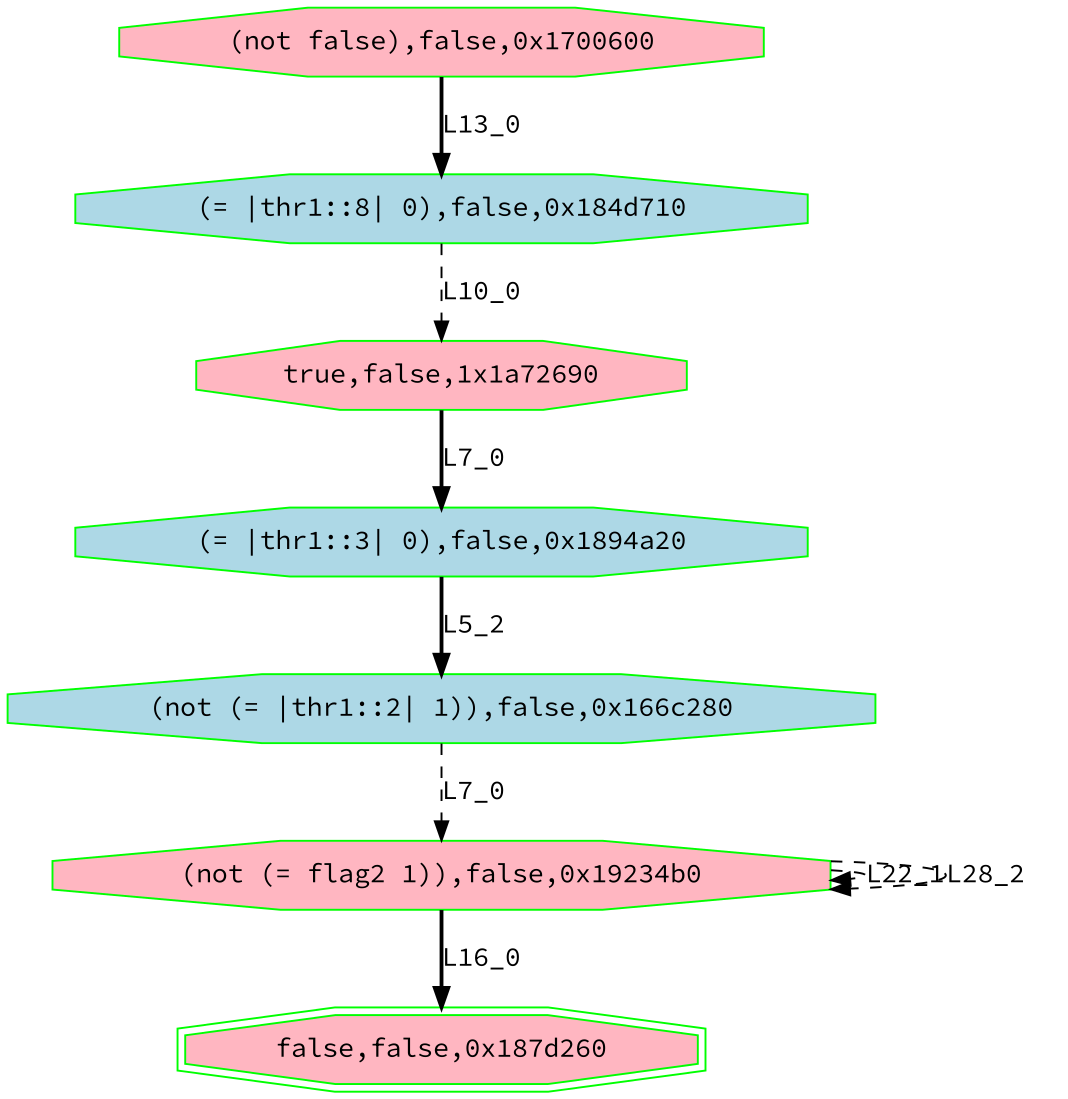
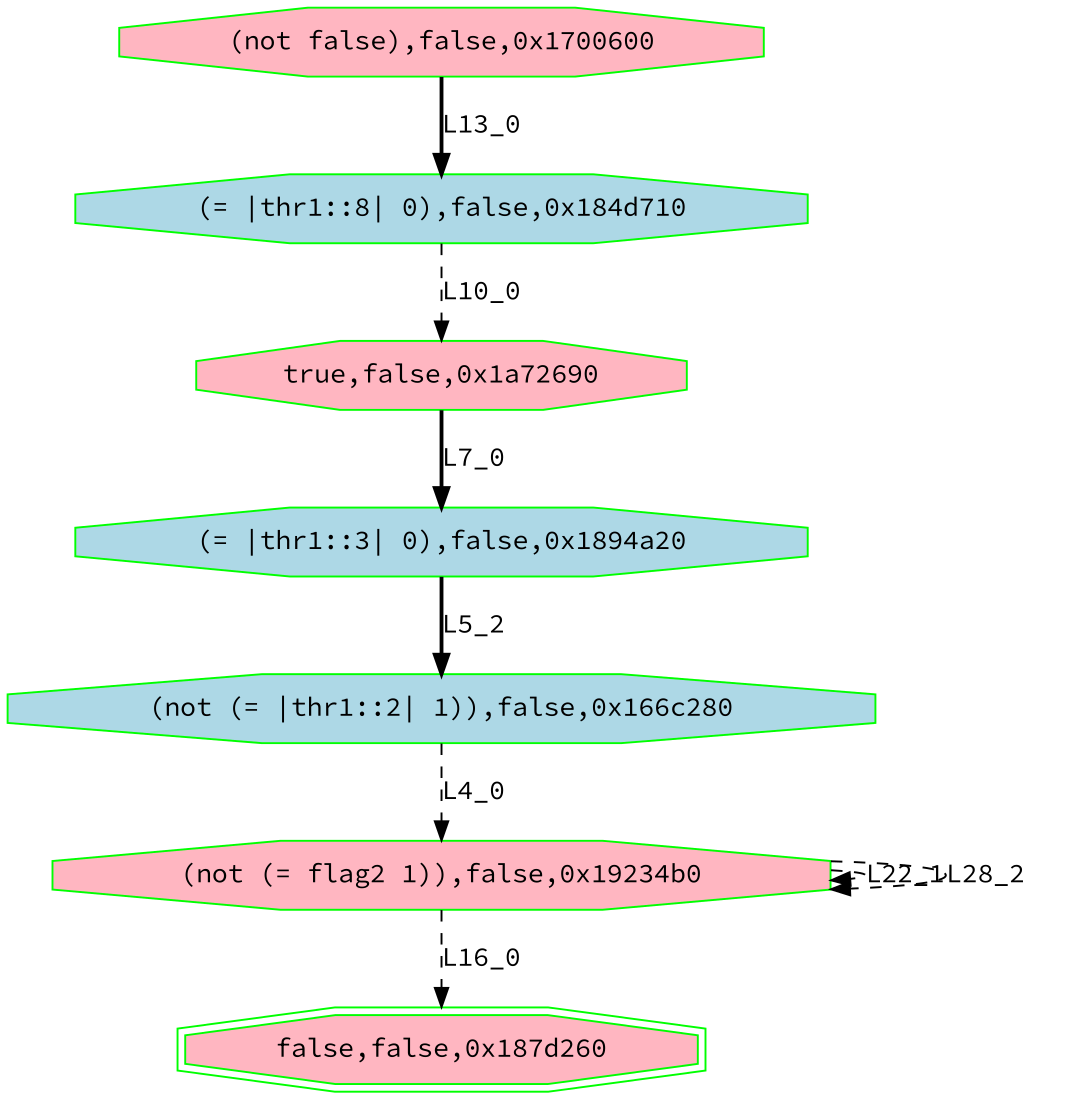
(442, 375) -> (442, 375)
(474, 792) -> (474, 792)
(442, 949) -> (442, 949)
